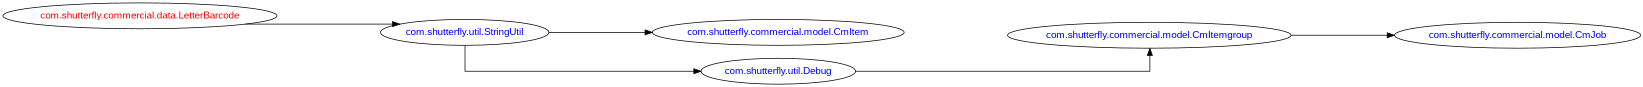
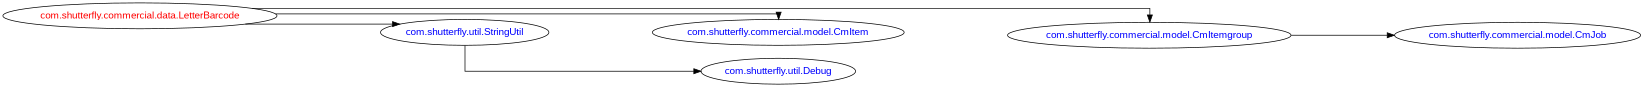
(597, 32) -> (527, 14)
(1011, 71) -> (704, 8)
